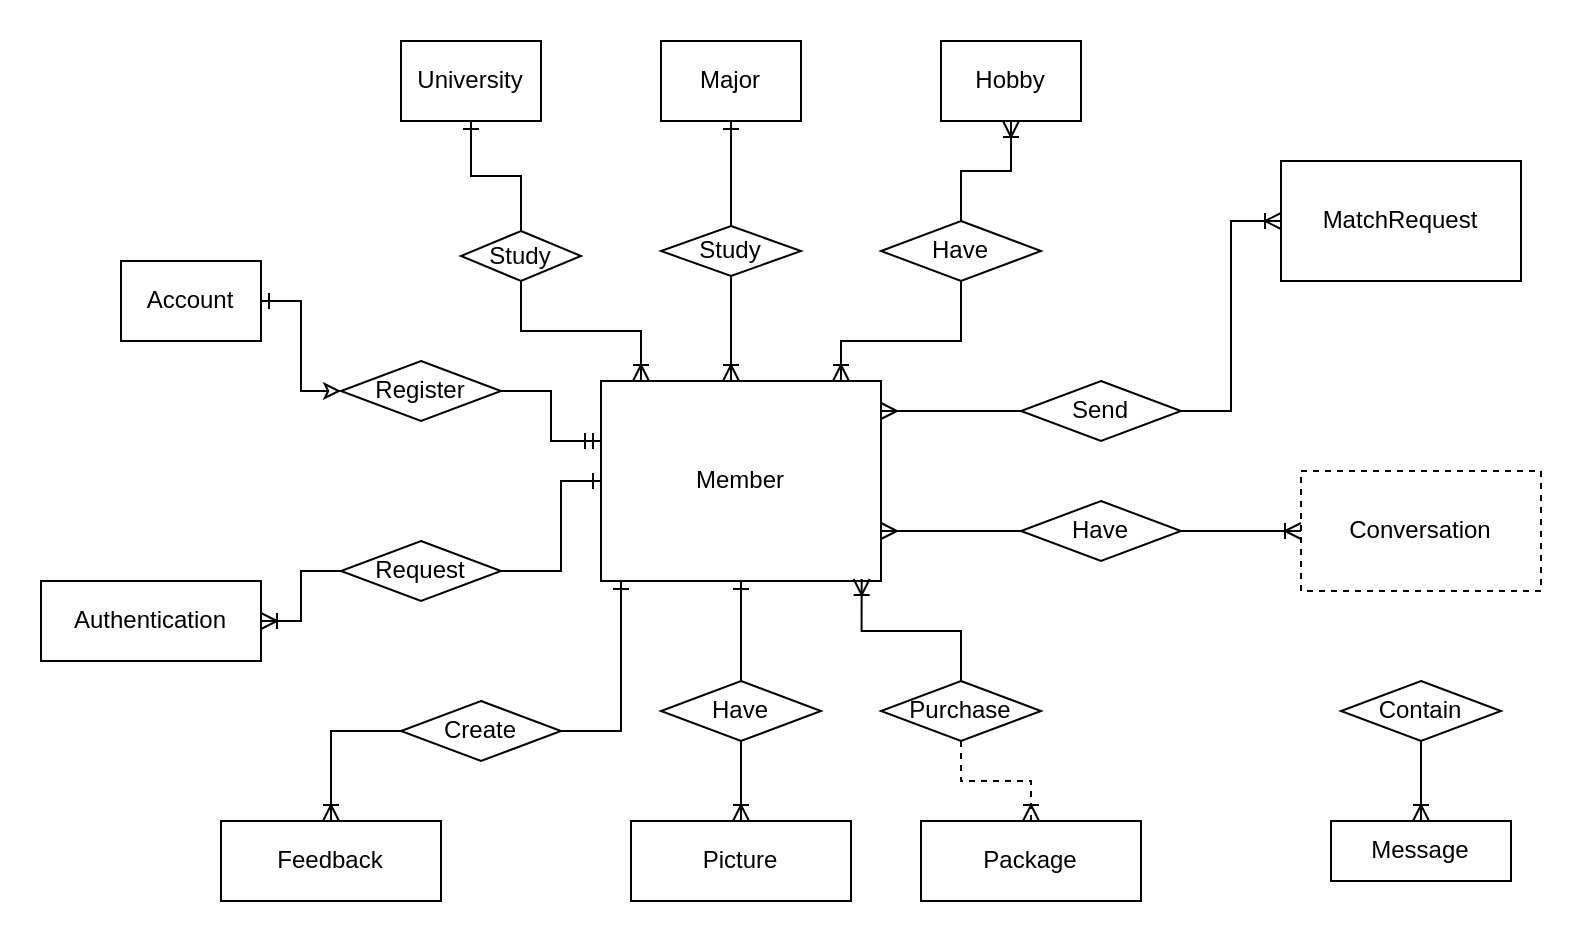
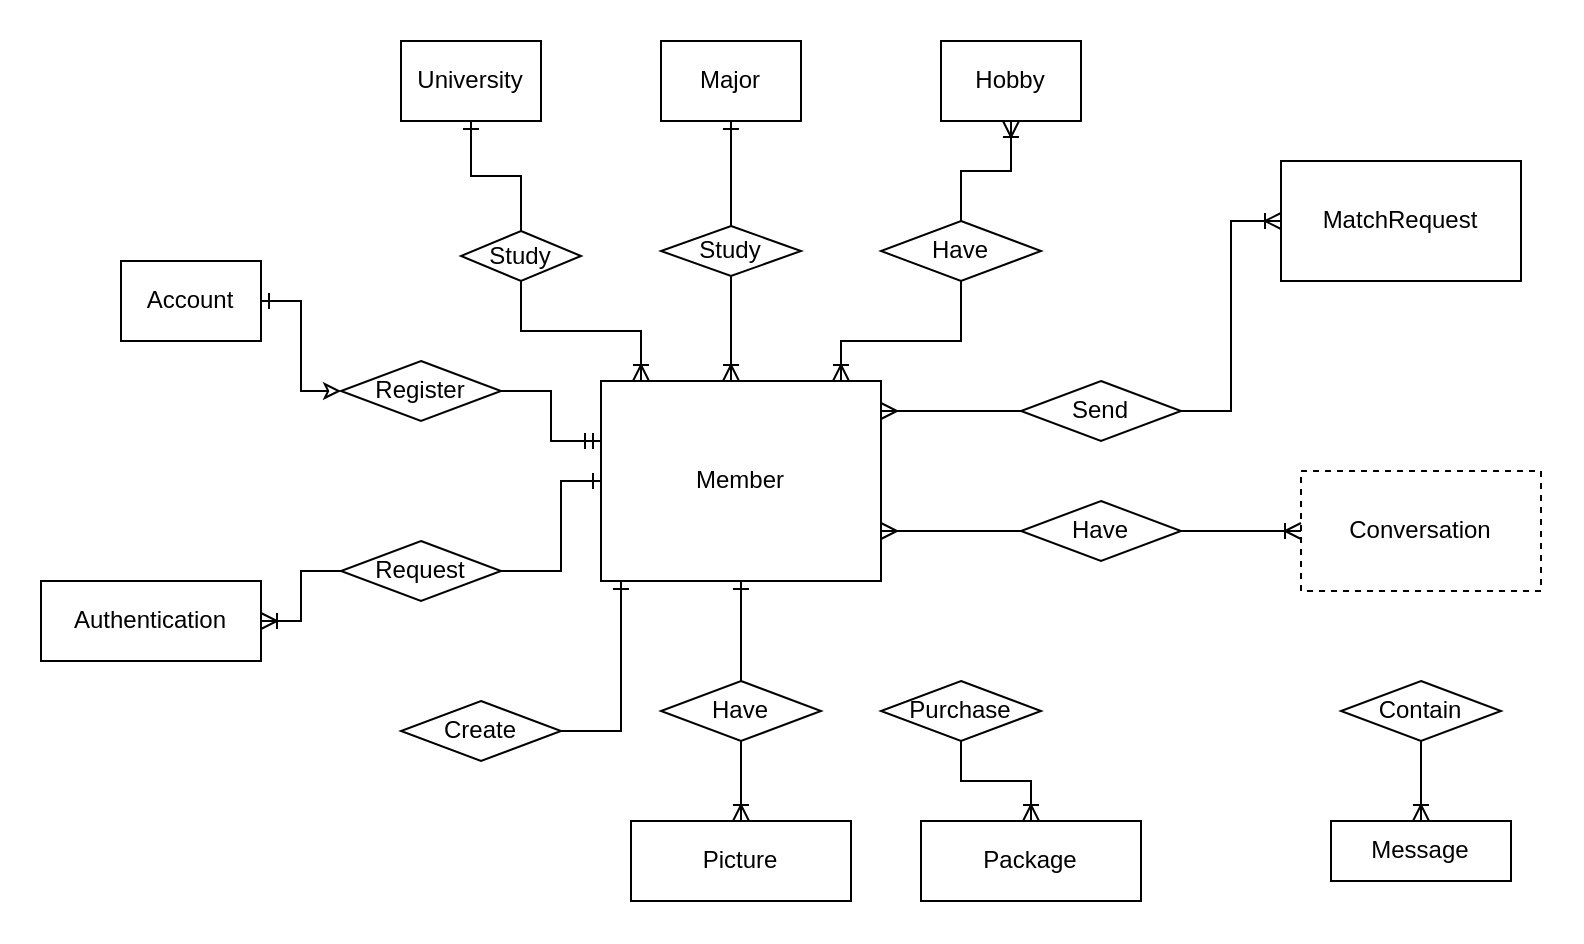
(911, 631) -> none
(331, 741) -> none
(994, 781) -> (994, 781)
(331, 861) -> none
